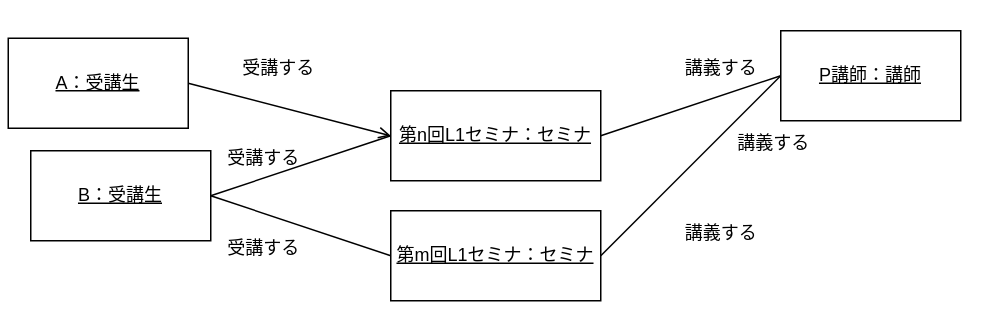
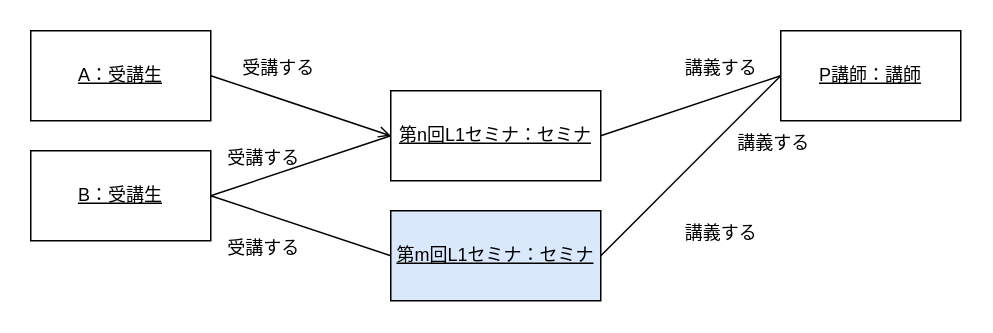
(98, 83) -> (121, 76)
(496, 256) -> (496, 256)
